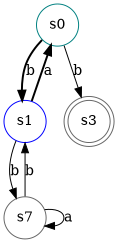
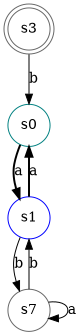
(71, 67) -> (29, 74)
(31, 71) -> (19, 172)
